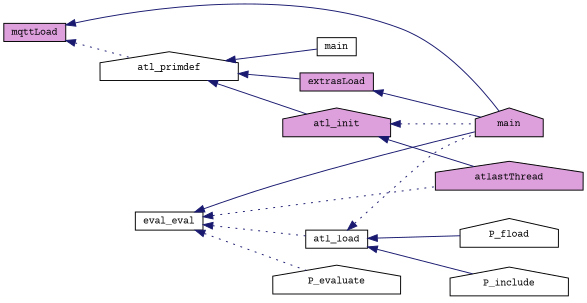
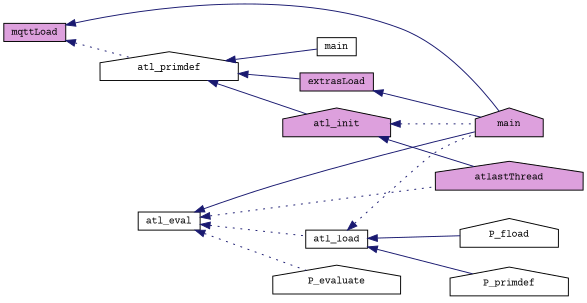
(169, 221) -> (169, 221)
(509, 283) -> (509, 283)
